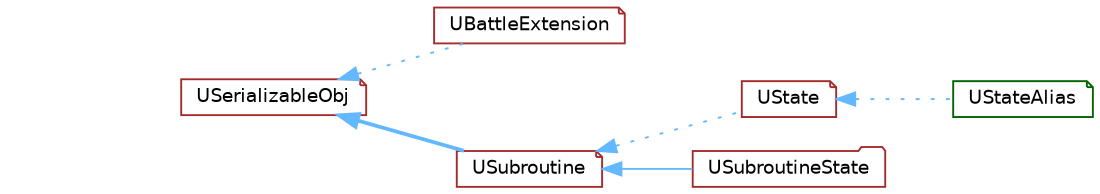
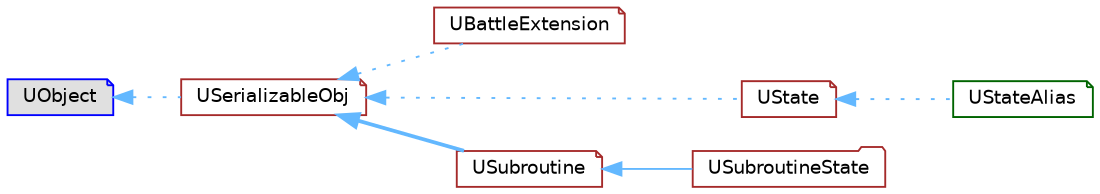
none -> (60, 97)
(679, 129) -> (564, 98)
